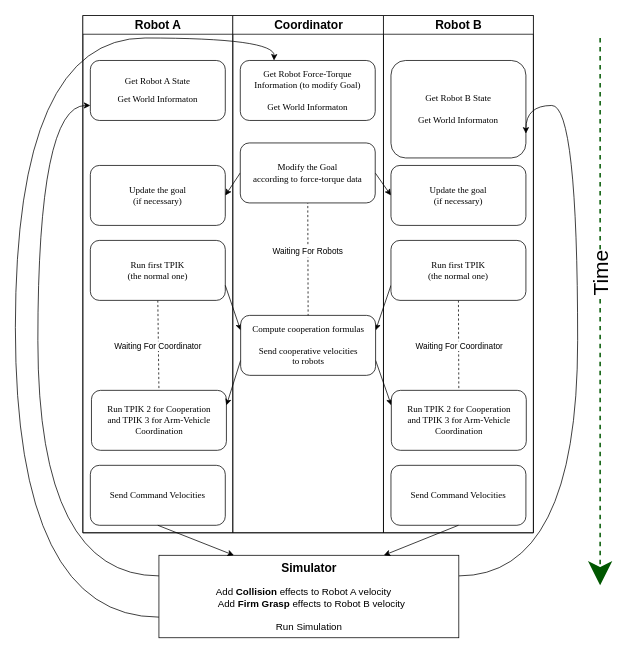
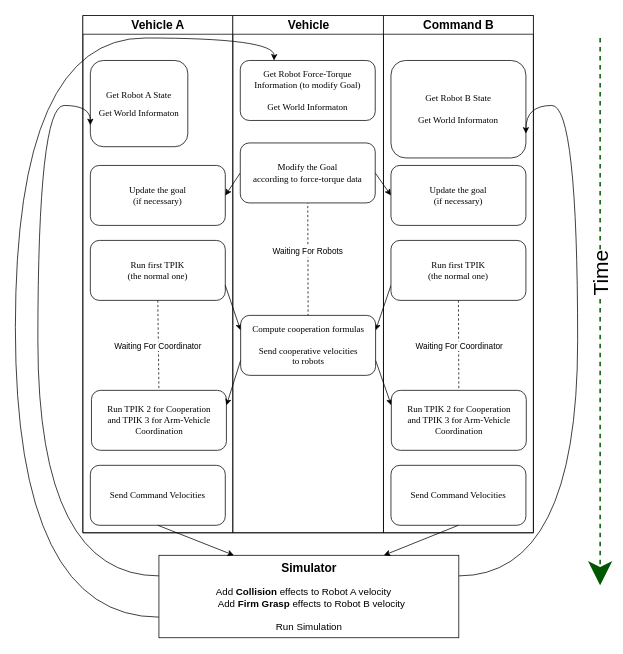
(158, 25) -> (158, 25)
(309, 25) -> (309, 25)
(459, 25) -> (459, 25)
(158, 90) -> (139, 104)
